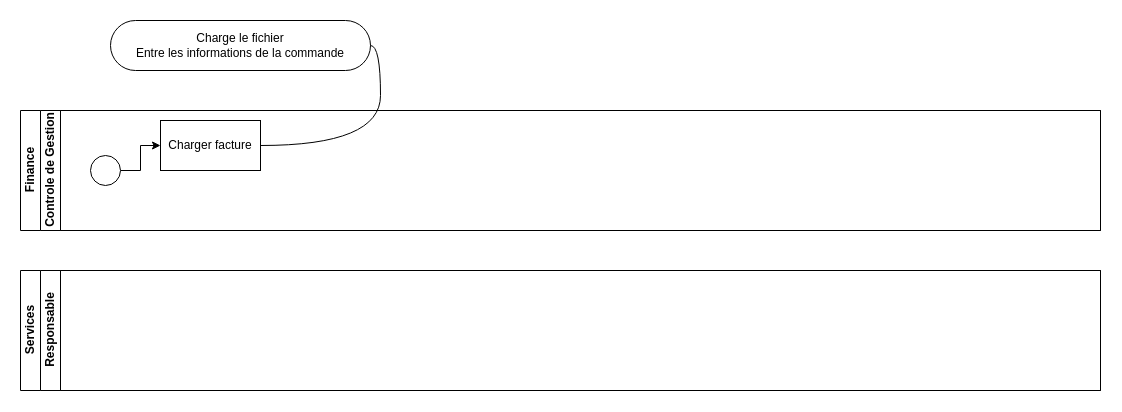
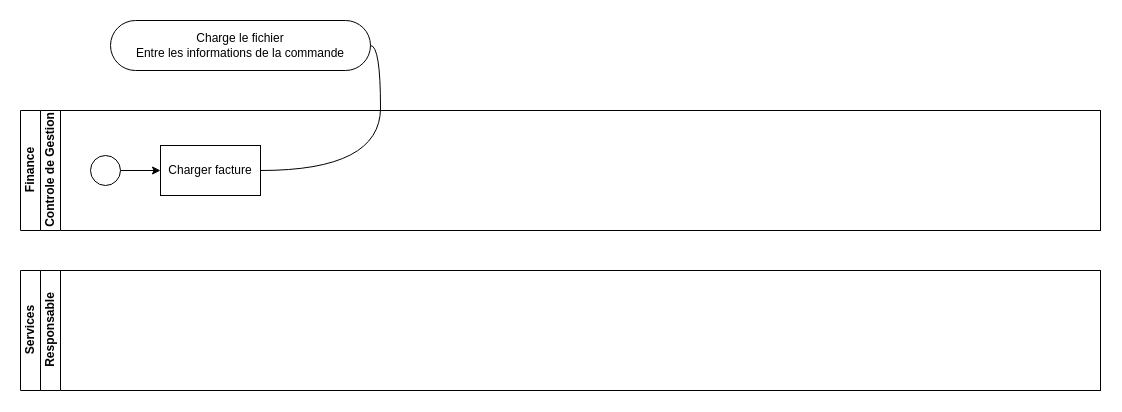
(211, 146) -> (211, 171)
